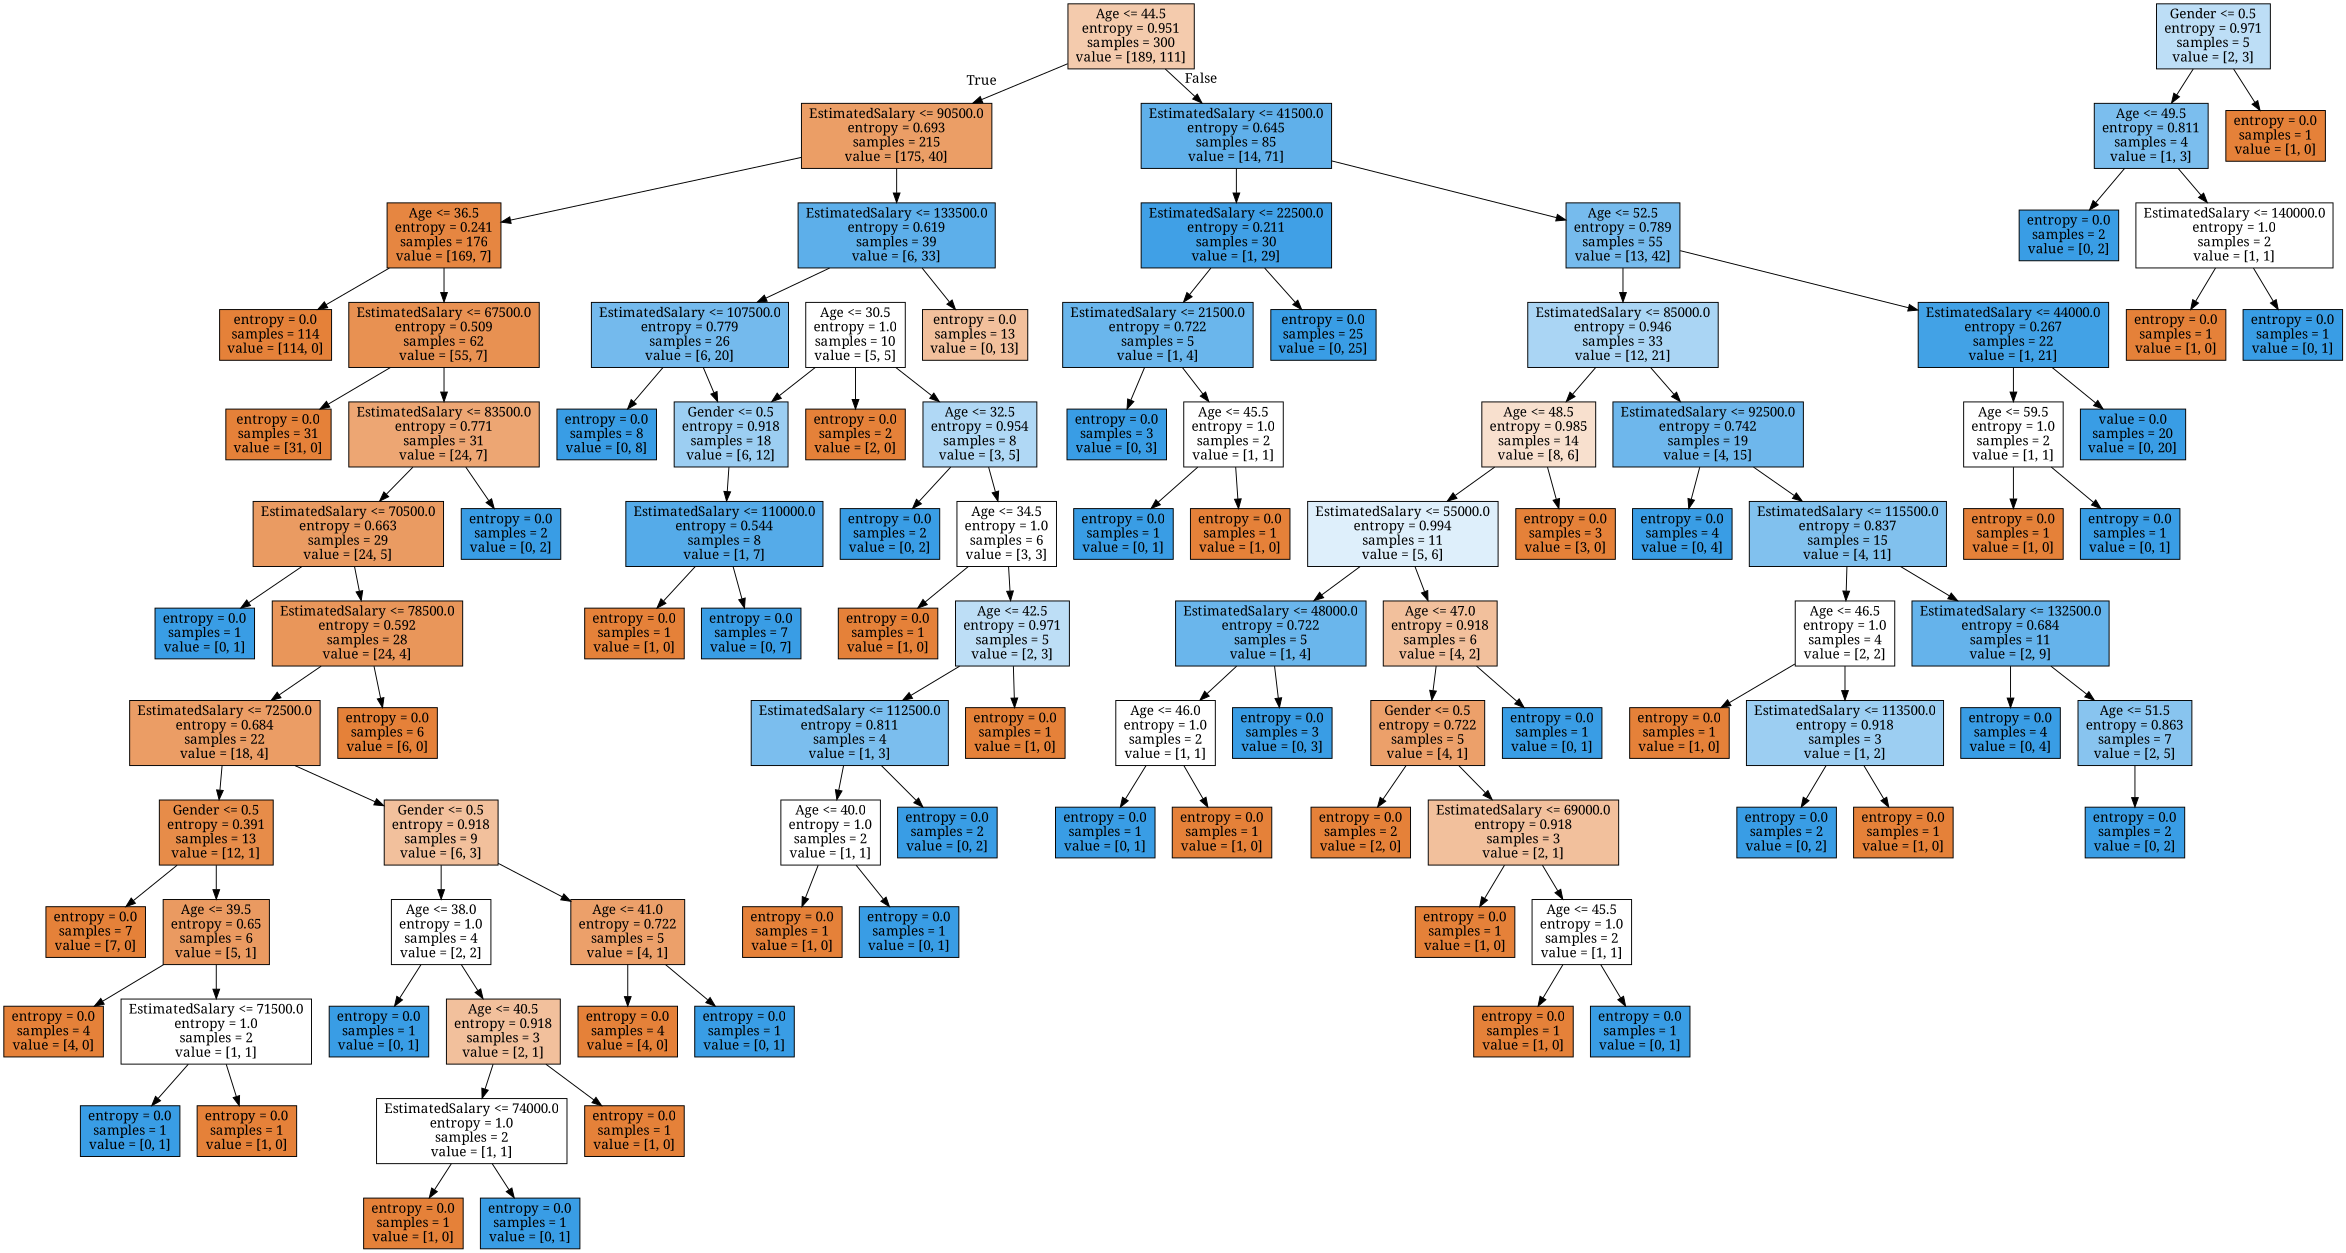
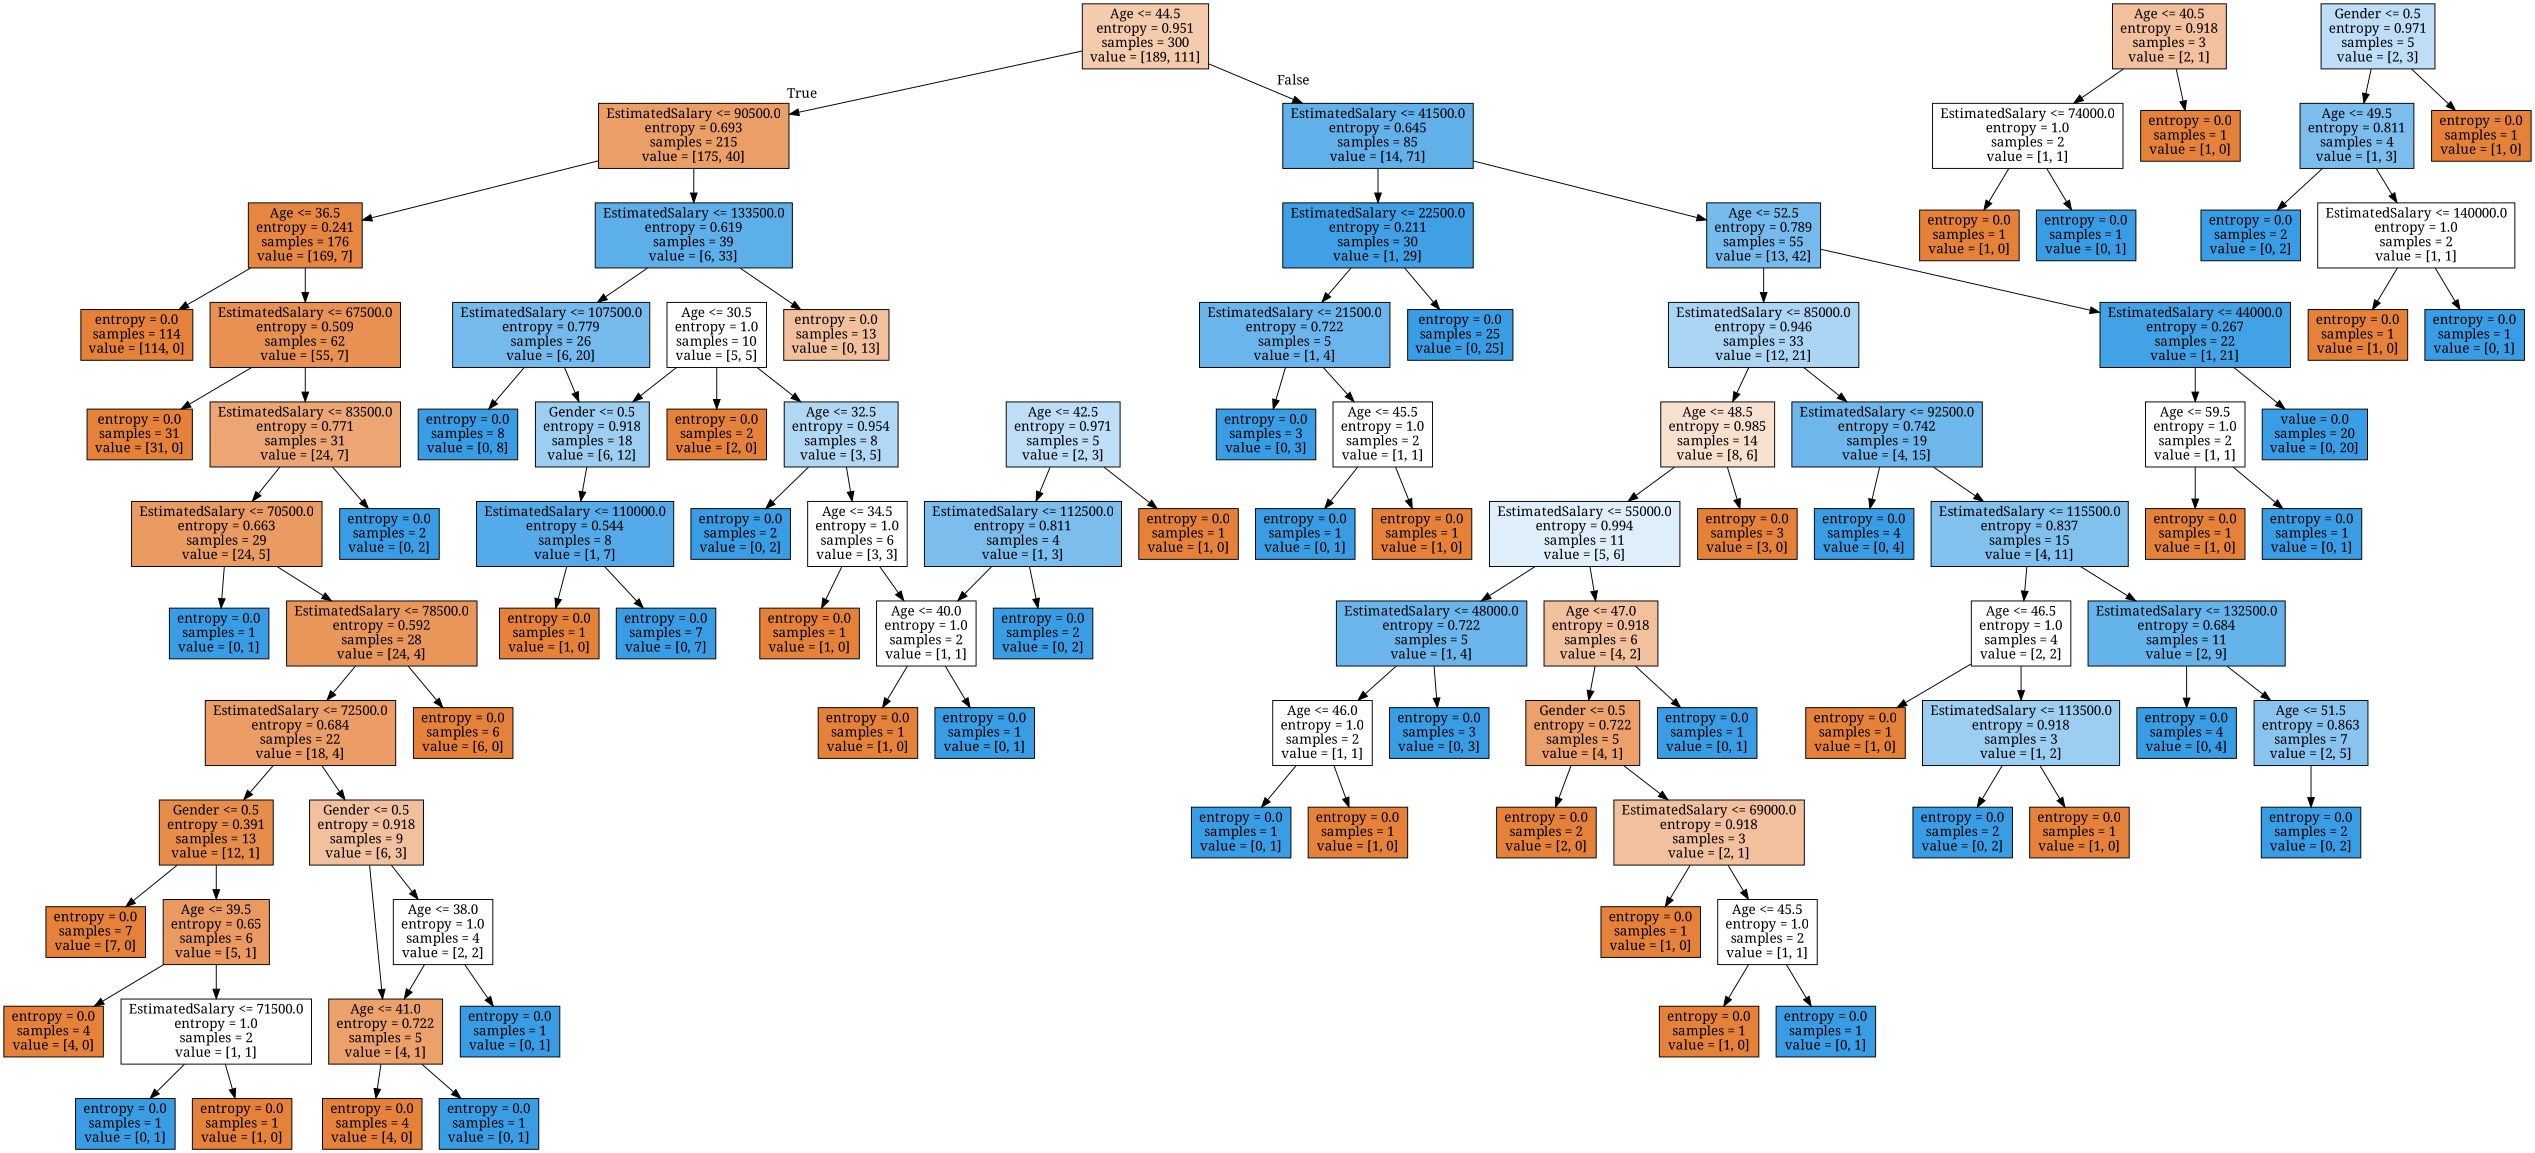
(1009, 579) -> (889, 580)
(470, 978) -> (417, 978)
